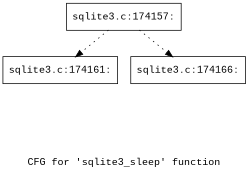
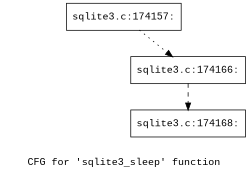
(60, 70) -> none
none -> (188, 123)
